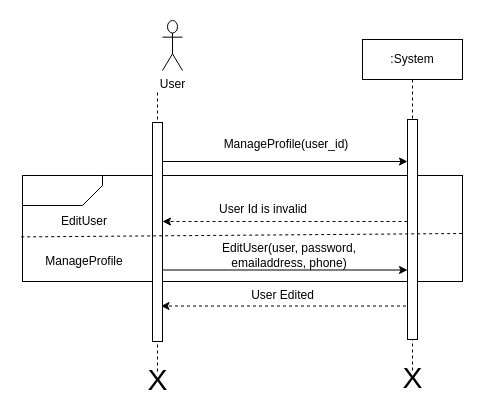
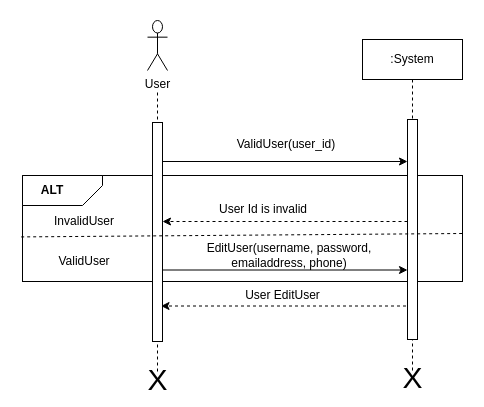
(173, 46) -> (158, 46)
(287, 145) -> (287, 145)
none -> (53, 191)
(85, 222) -> (85, 222)
(290, 256) -> (290, 256)
(85, 262) -> (85, 262)
(283, 296) -> (283, 296)
